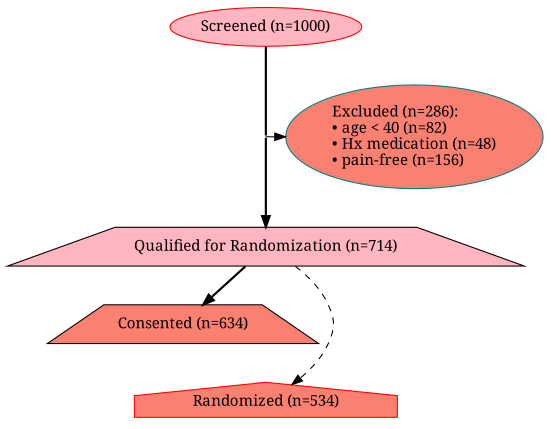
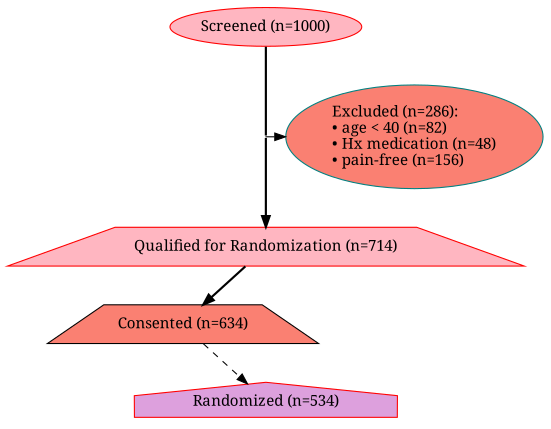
(266, 247) -> (266, 247)
(333, 321) -> (221, 360)
(266, 402) -> (266, 402)
